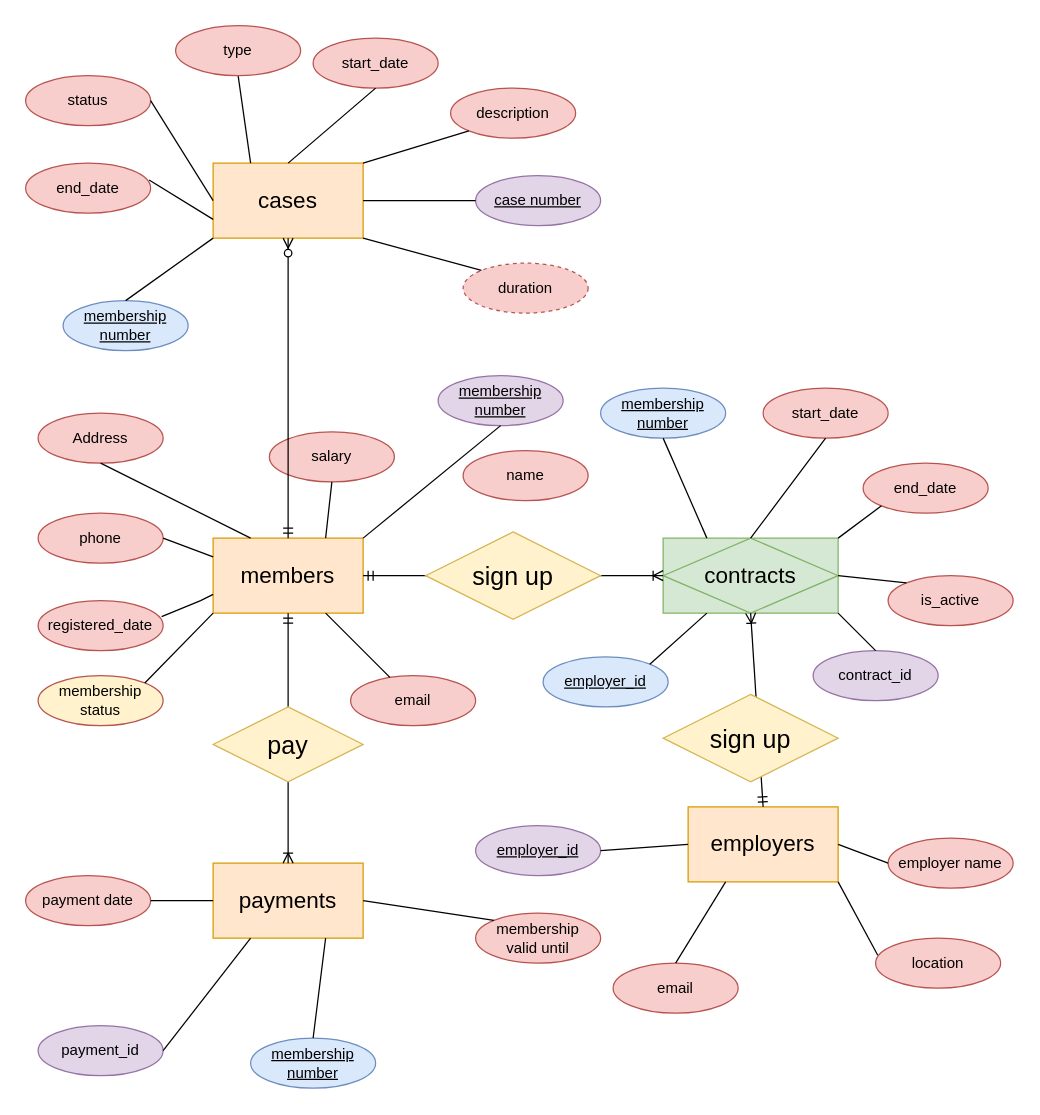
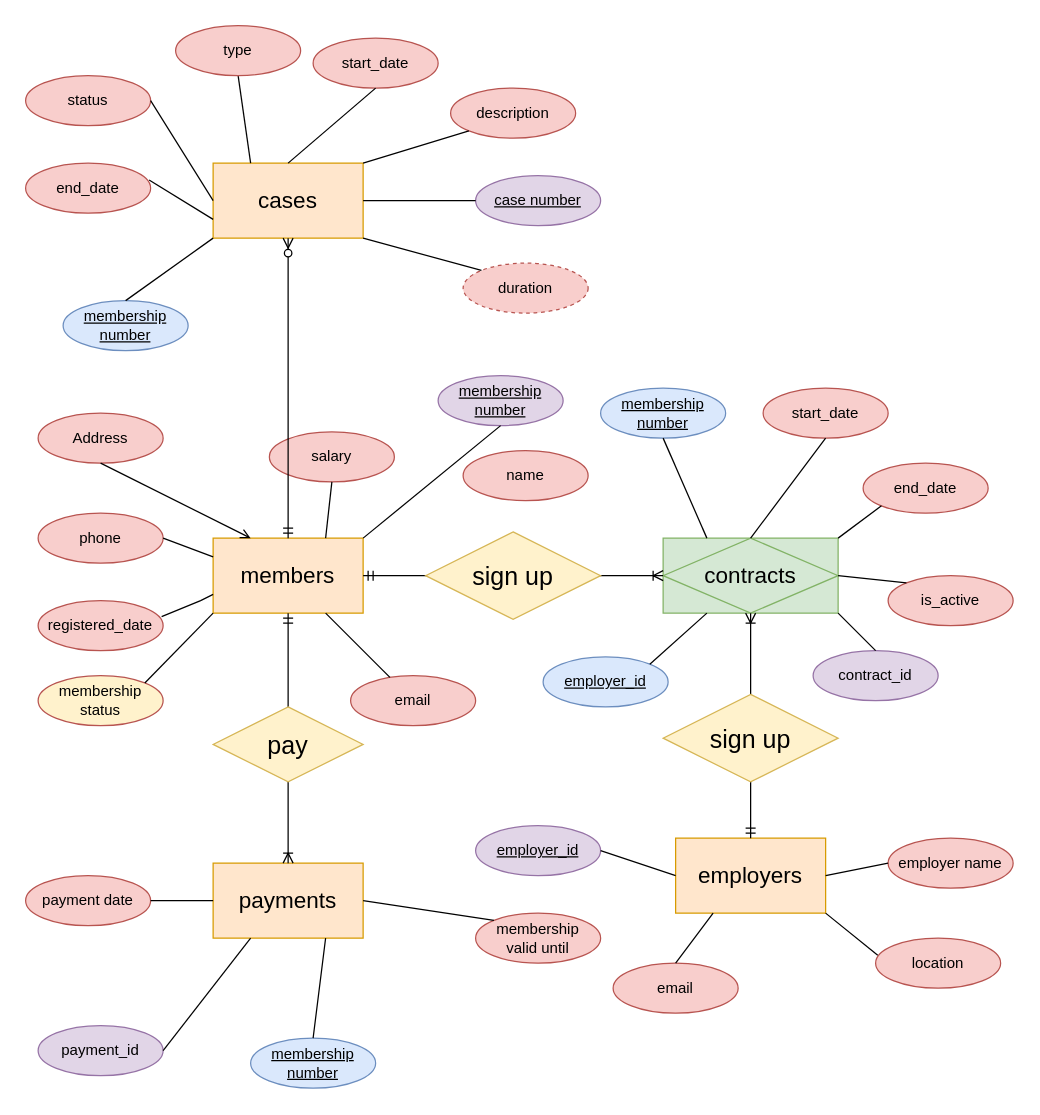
(245, 535) -> (245, 536)
(763, 844) -> (751, 876)
